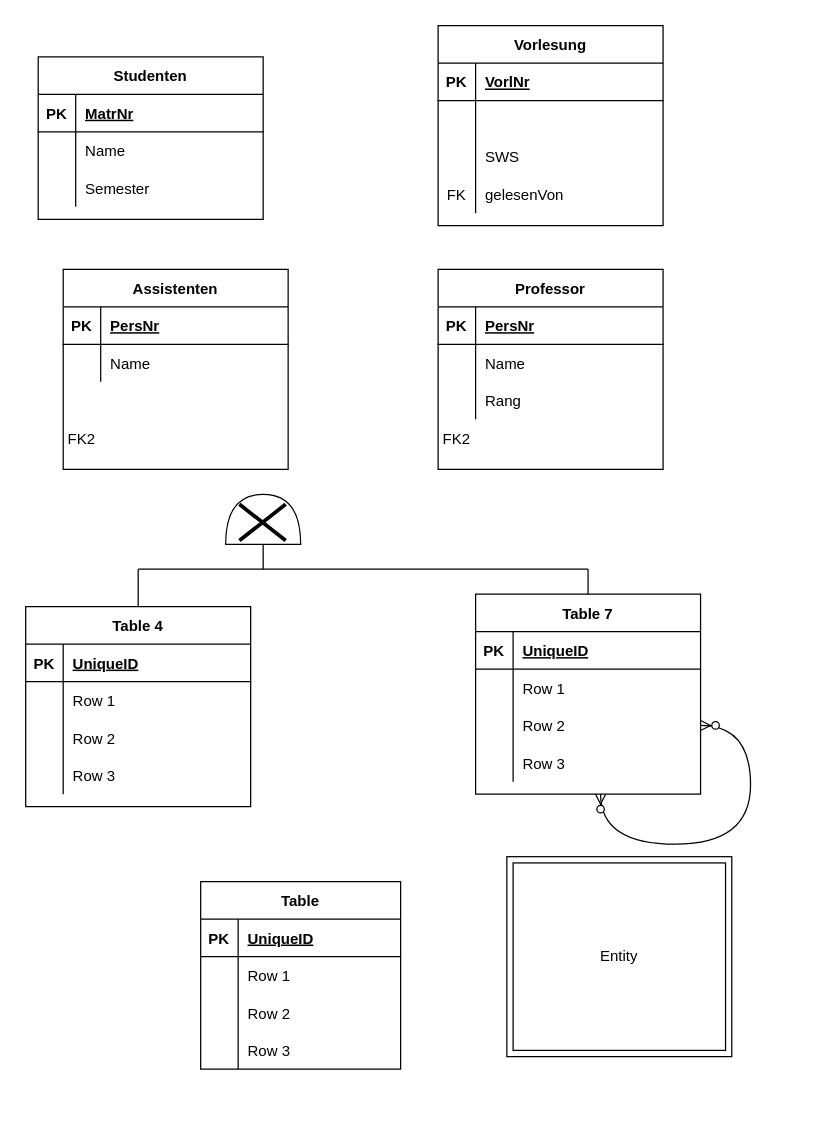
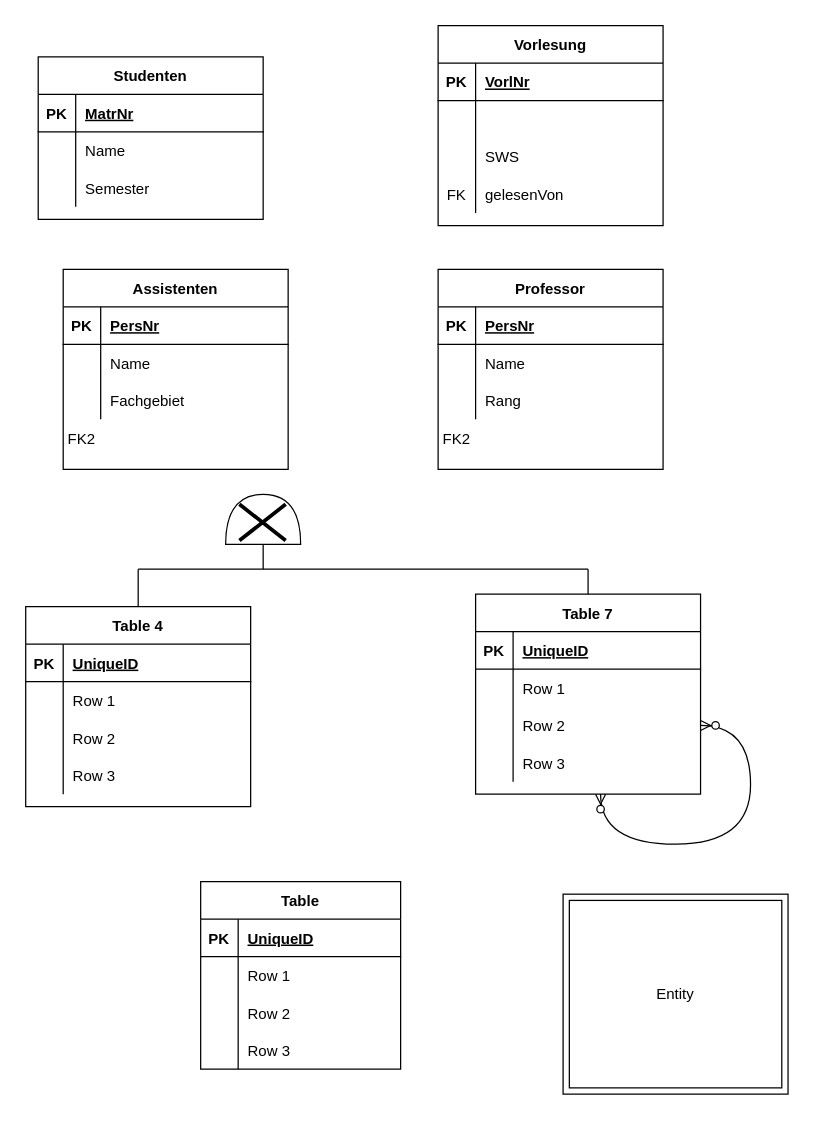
none -> (194, 401)
(619, 957) -> (676, 994)
